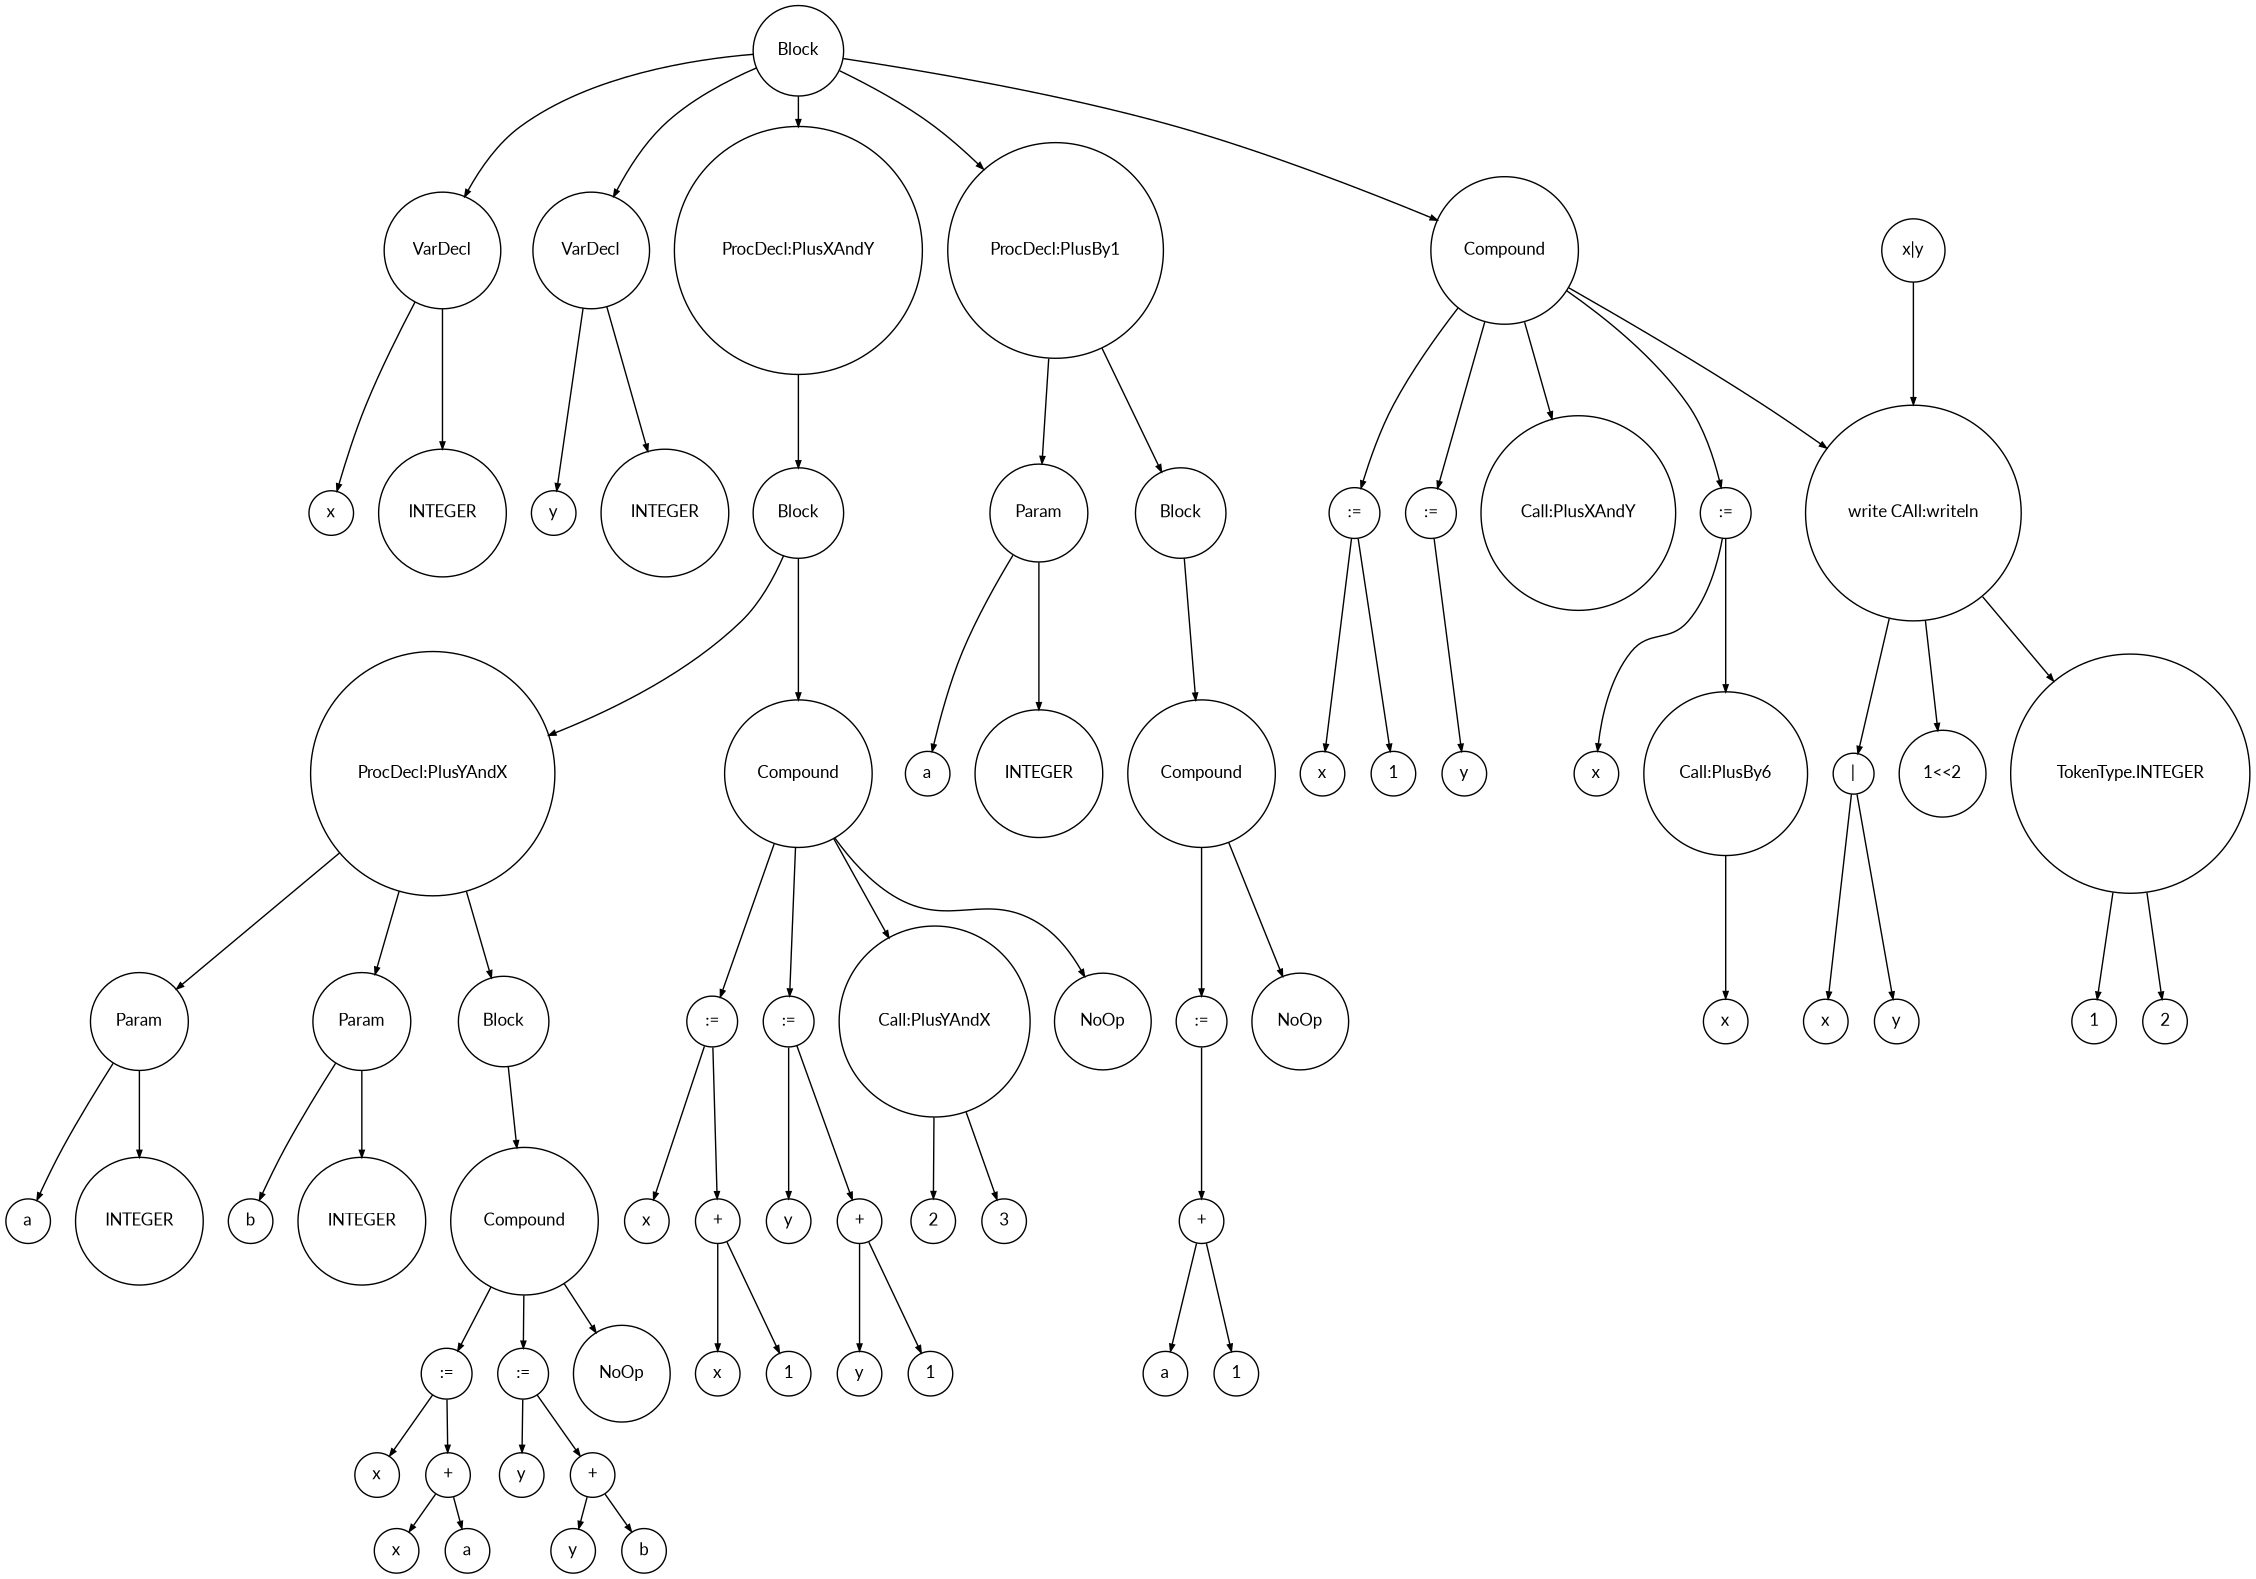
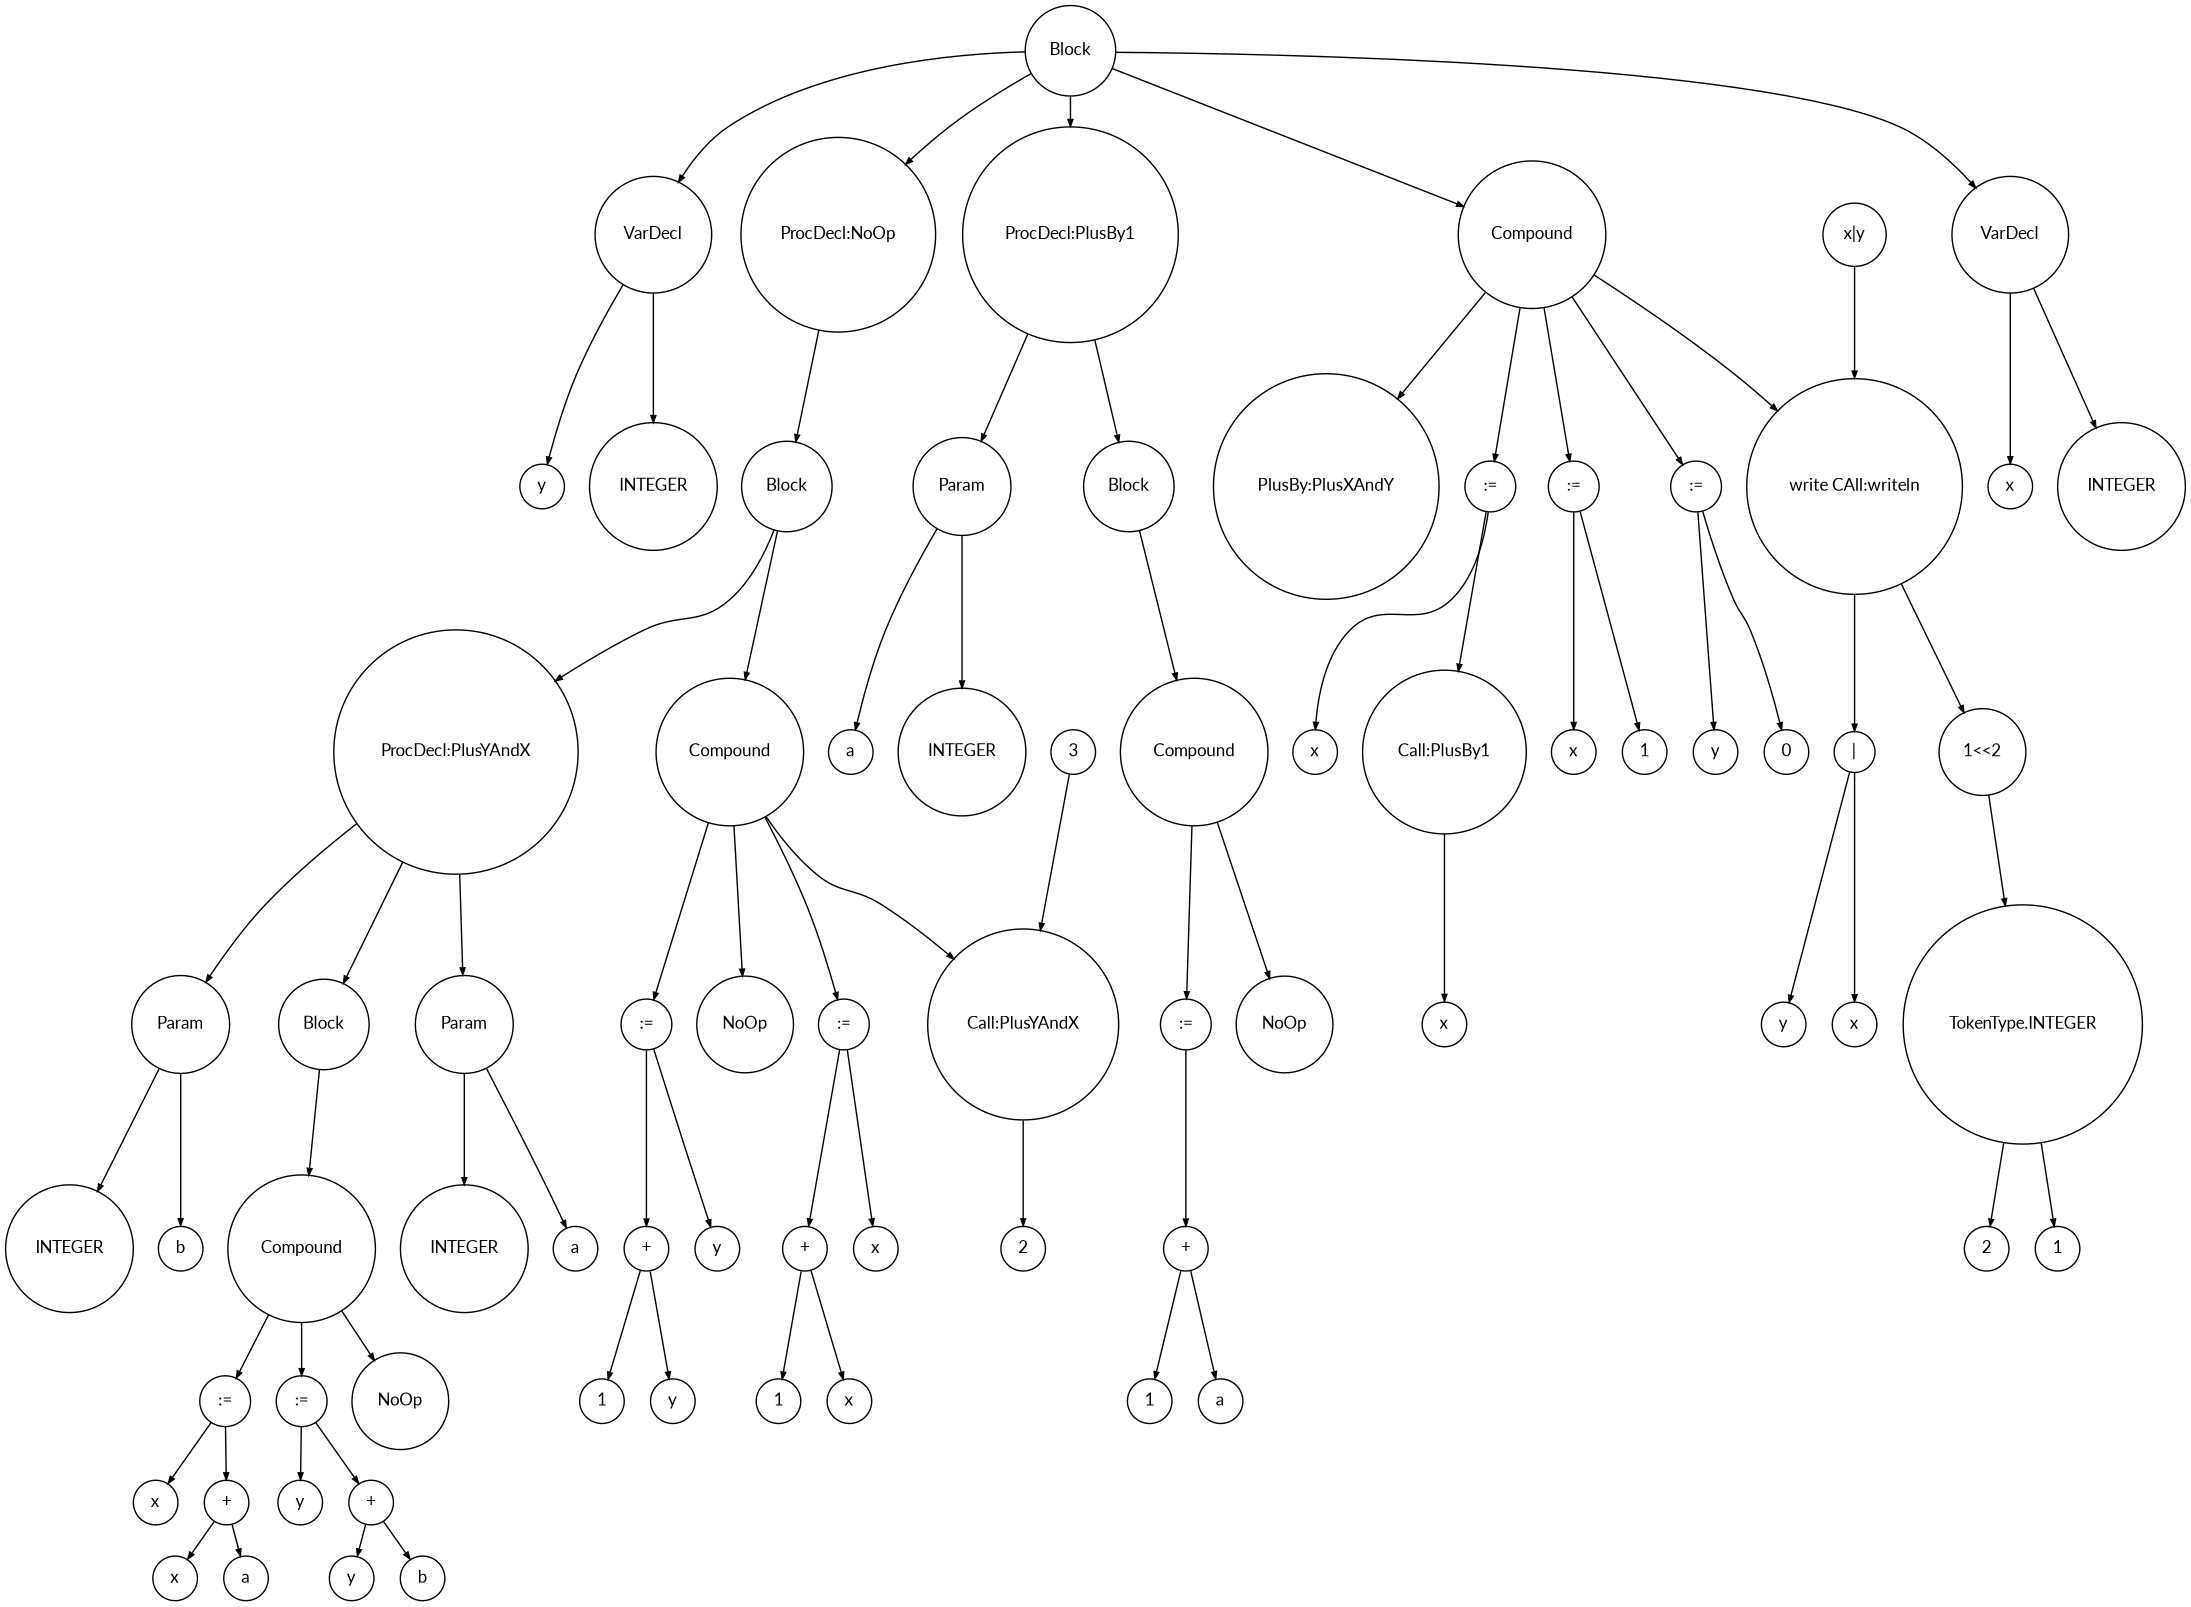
(798, 251) -> (838, 235)
(1578, 513) -> (1326, 487)
(2016, 636) -> (1996, 847)
none -> (1787, 752)
(1726, 774) -> (1444, 752)
(980, 1152) -> (1056, 849)
